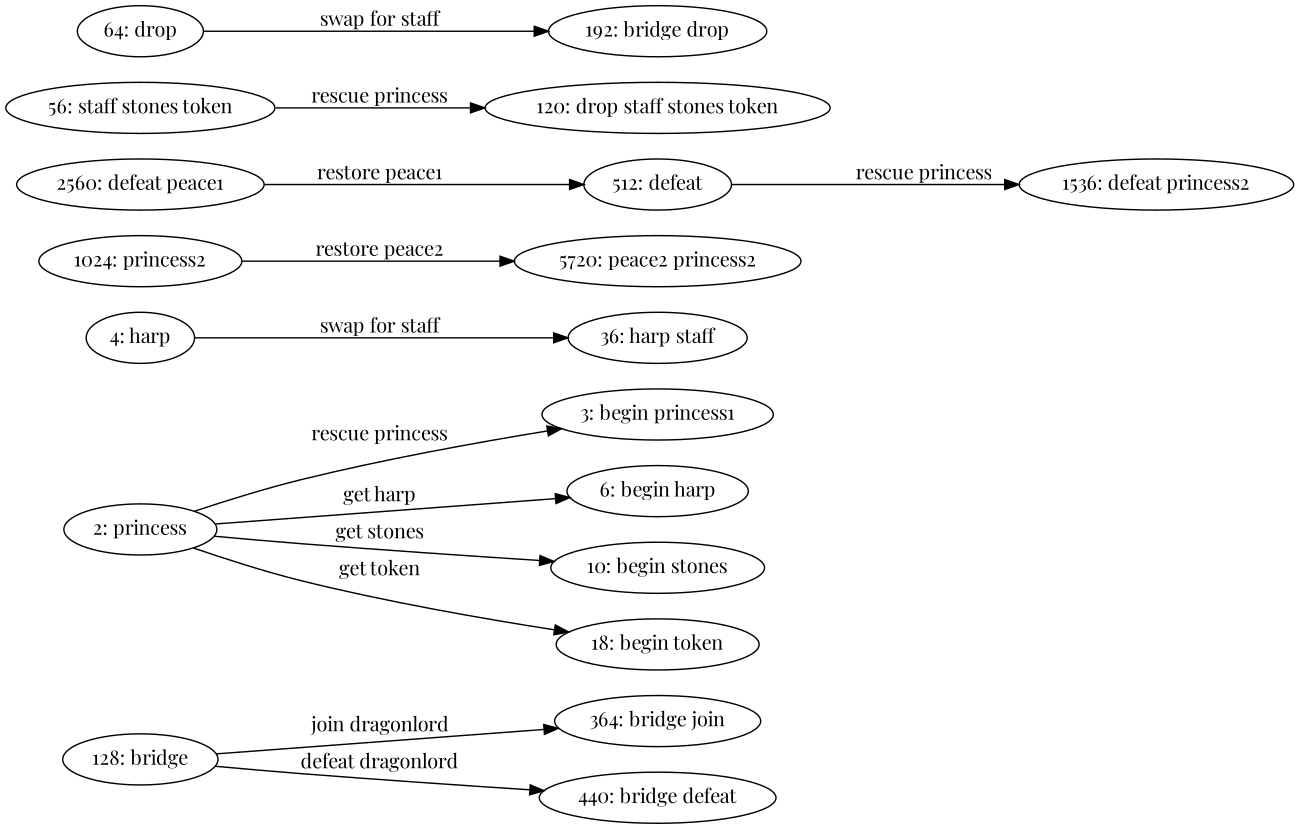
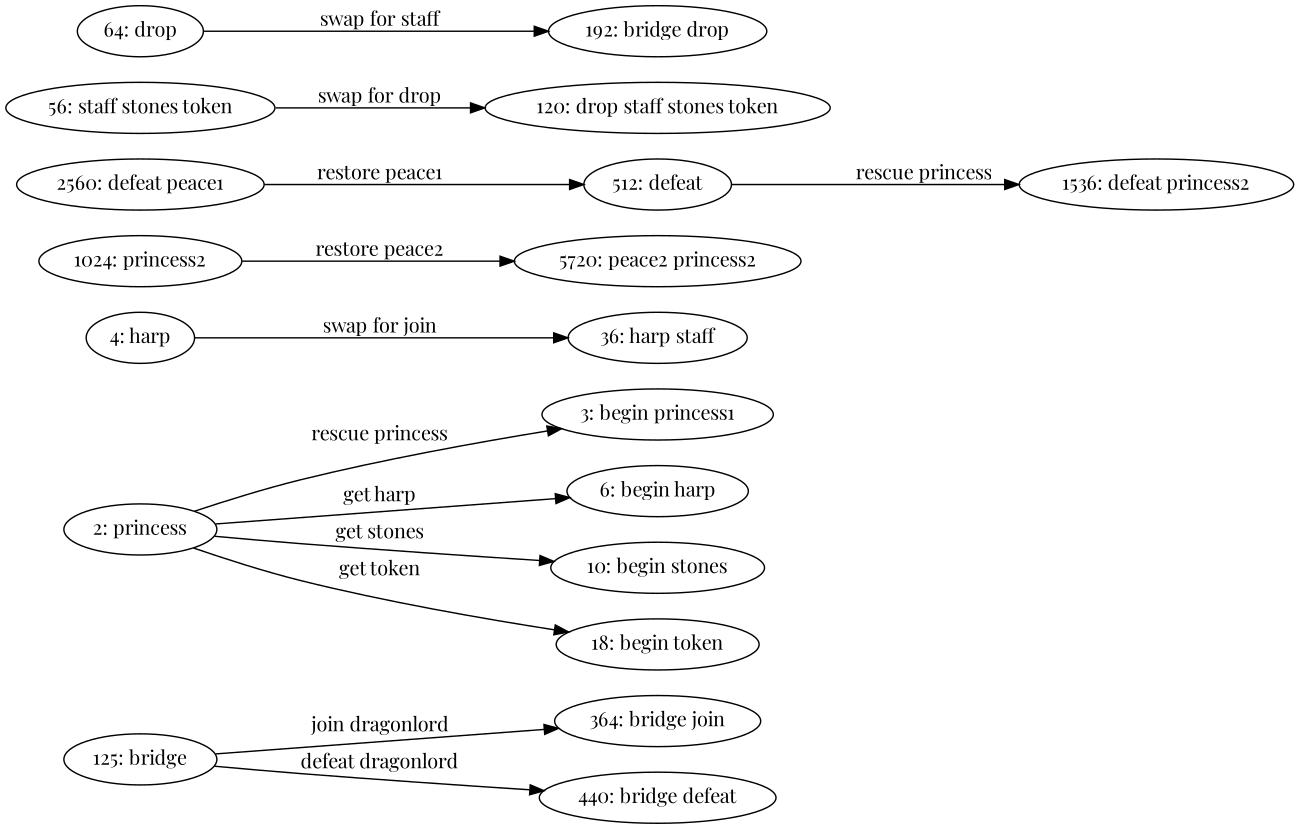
(380, 97) -> (380, 97)
(380, 327) -> (380, 327)
(140, 759) -> (140, 759)
